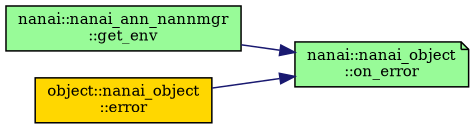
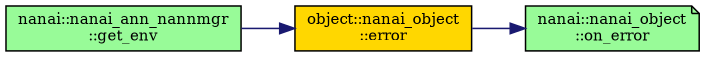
(261, 48) -> (260, 28)
